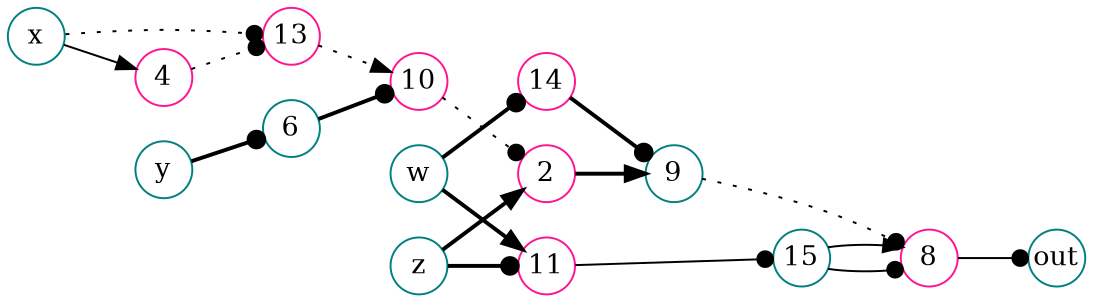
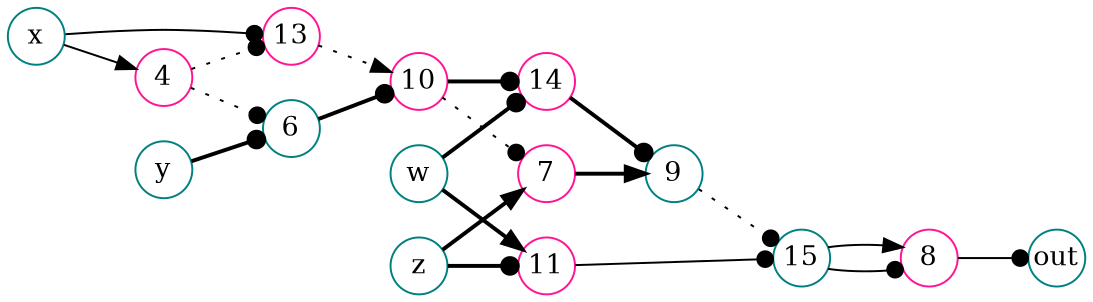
(156, 30) -> (156, 30)
none -> (475, 81)
none -> (220, 100)
(547, 174) -> (547, 174)
(797, 202) -> (731, 211)
